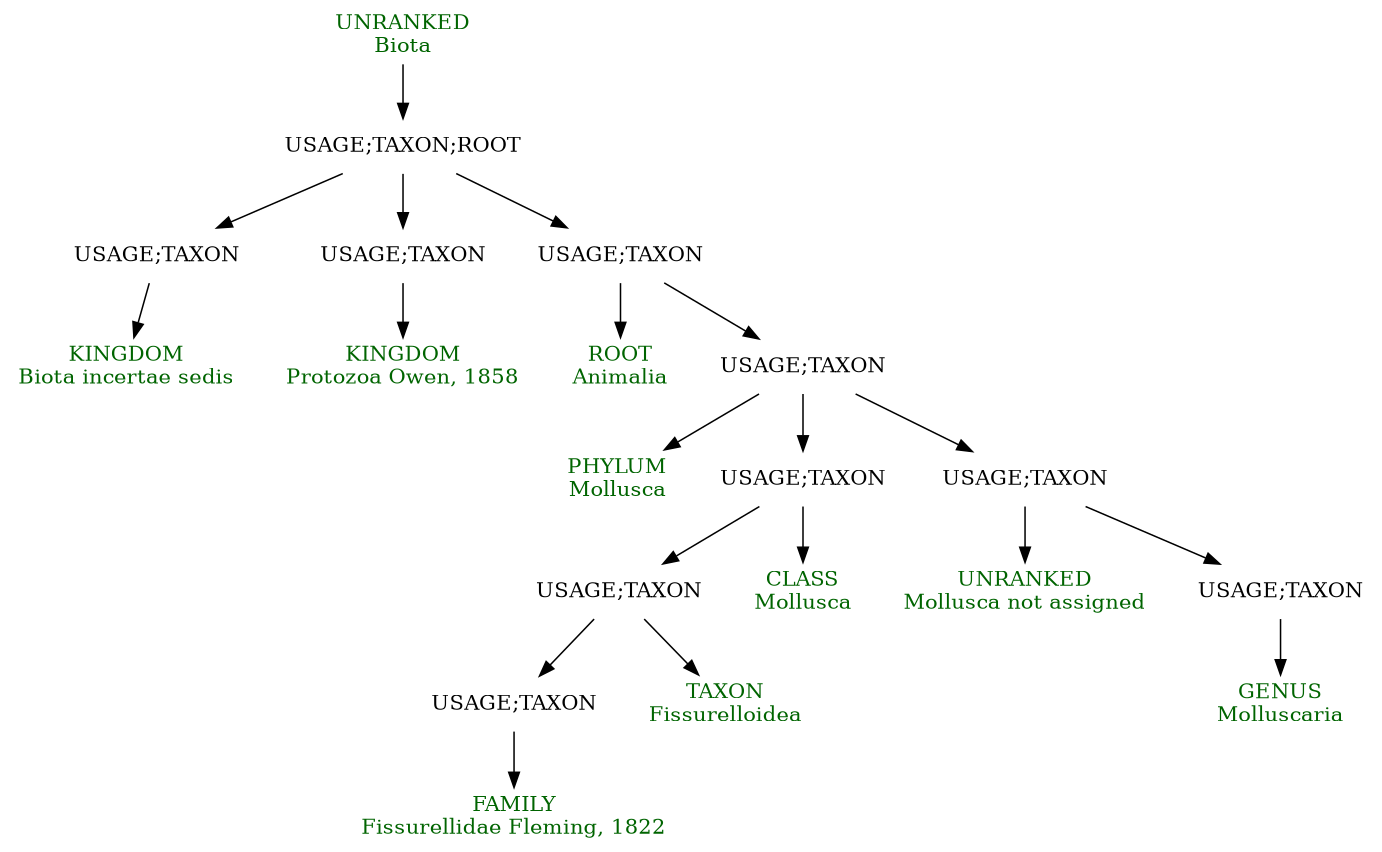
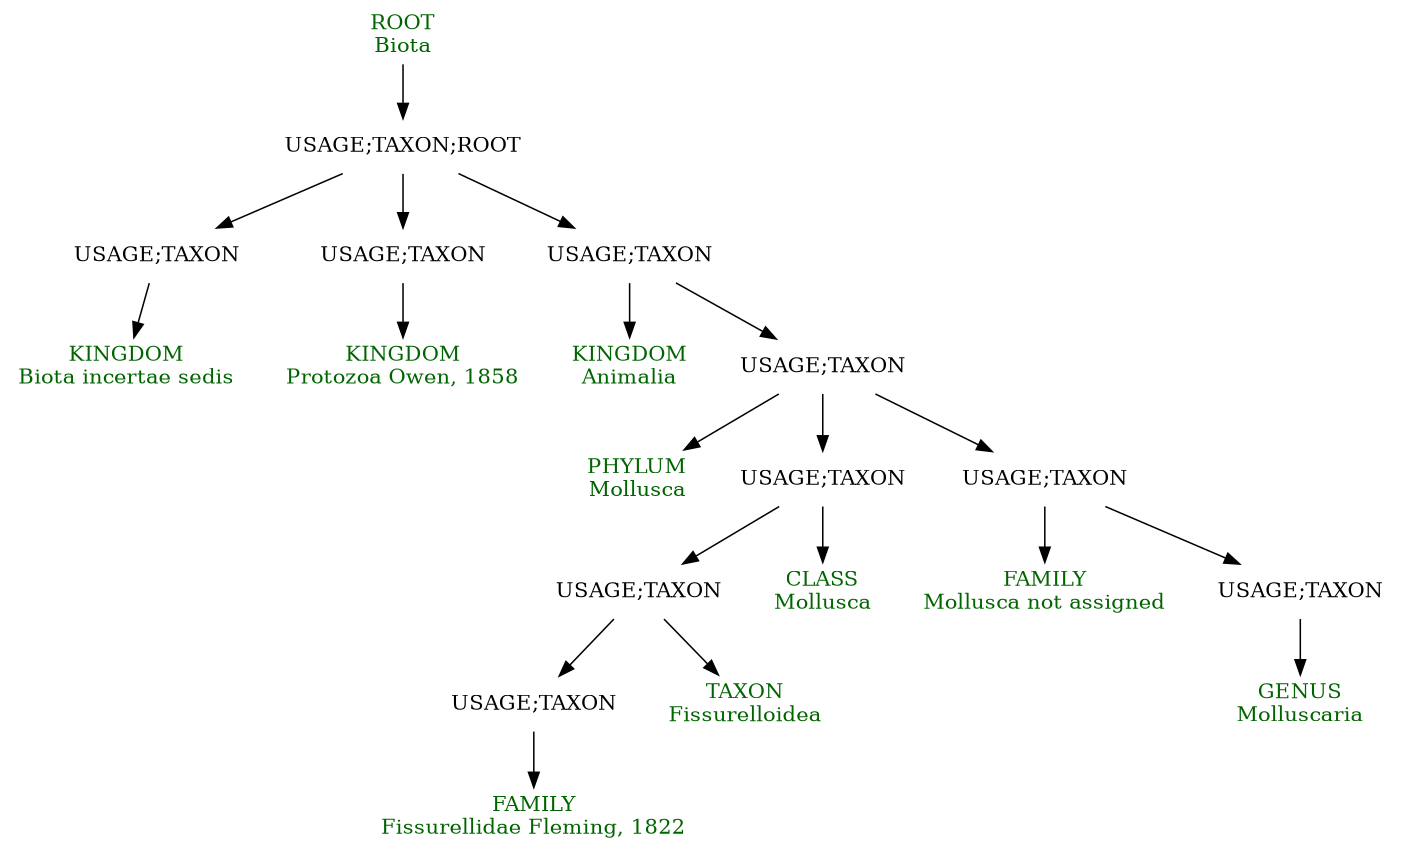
(403, 35) -> (403, 35)
(620, 367) -> (630, 367)
(1025, 592) -> (1045, 592)
